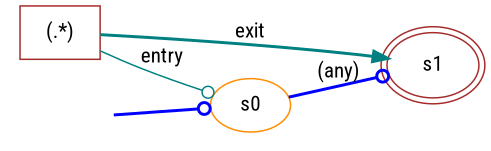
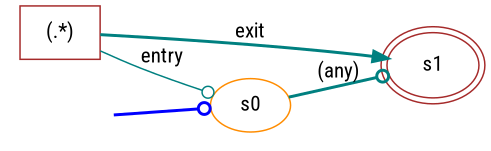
(333, 87) -> (333, 87)
